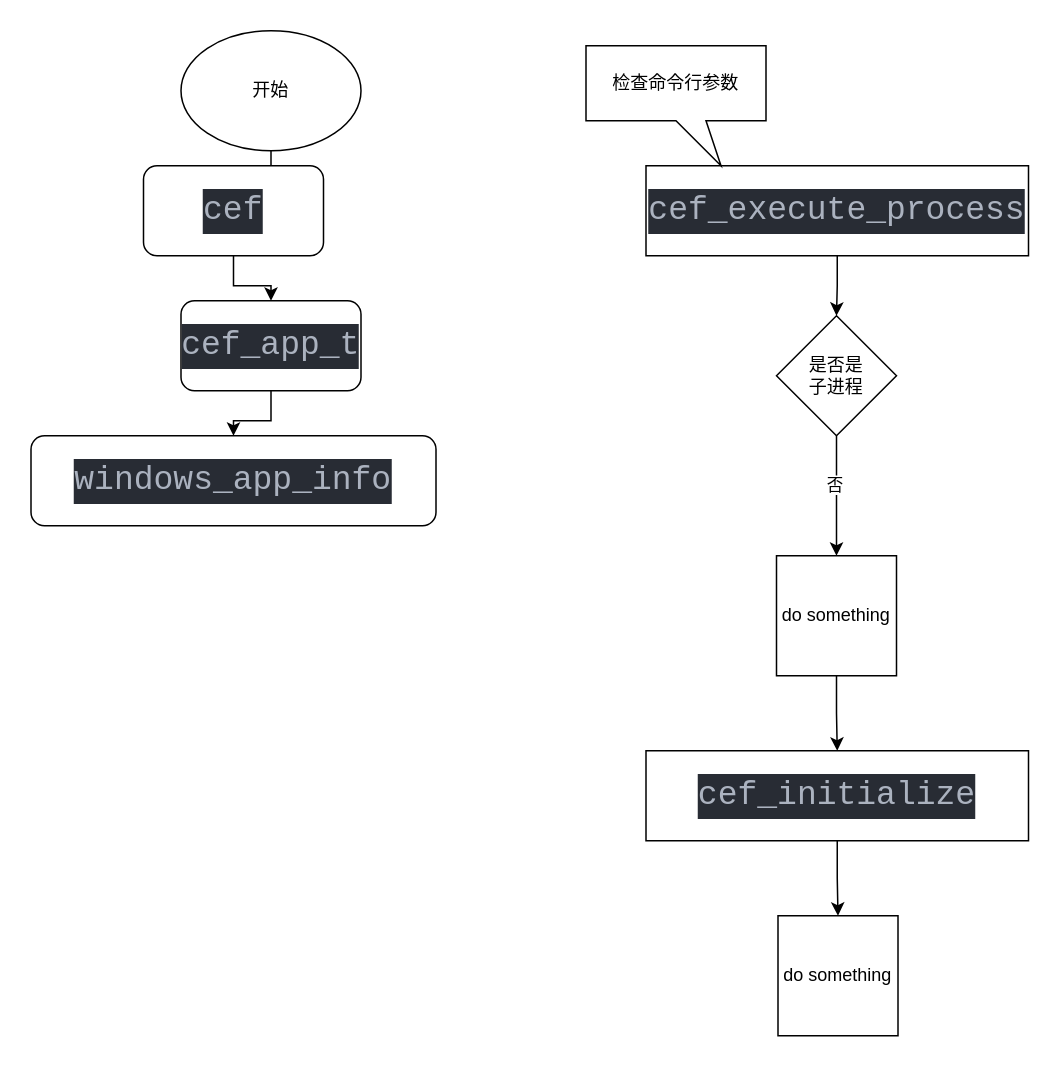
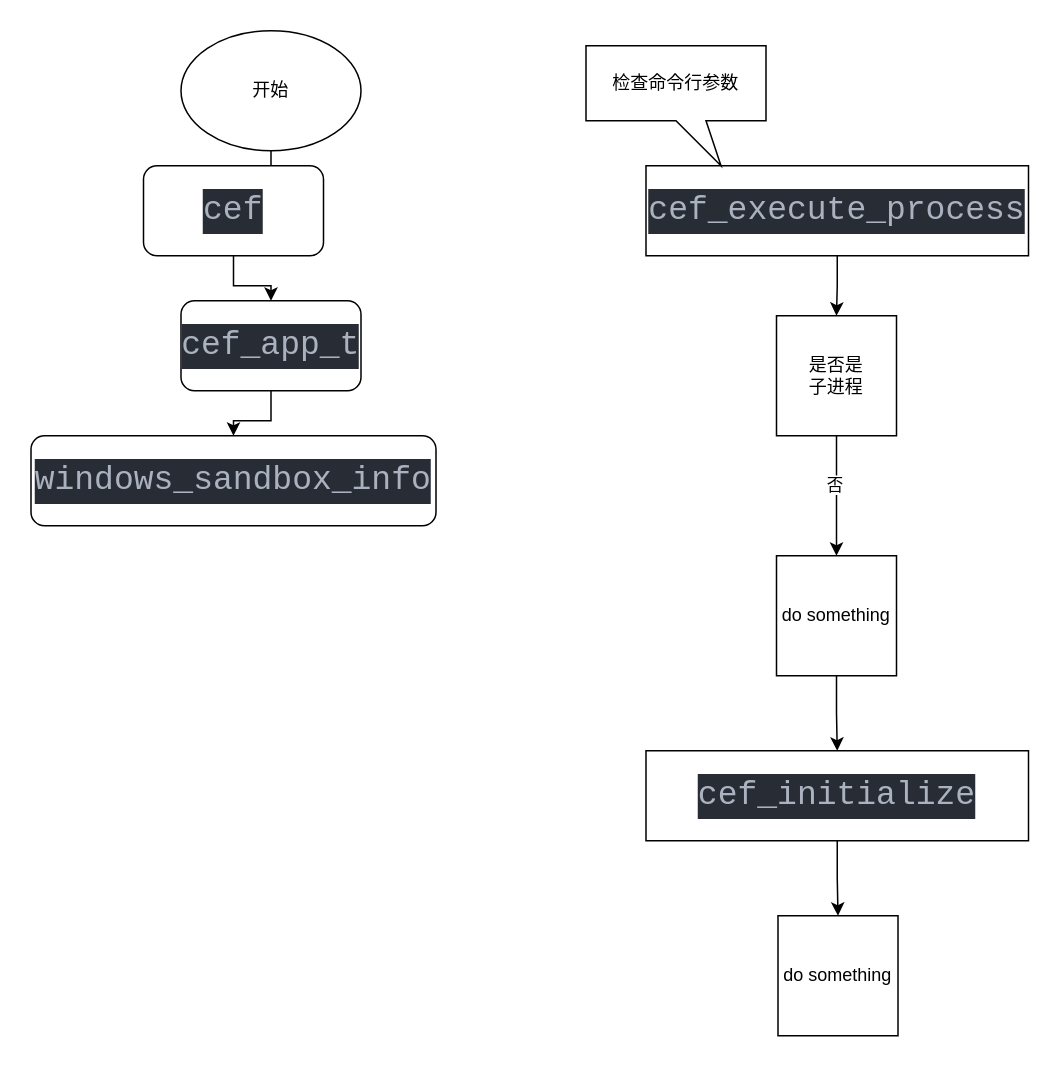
(836, 376) -> (836, 376)
(233, 481) -> (233, 481)
